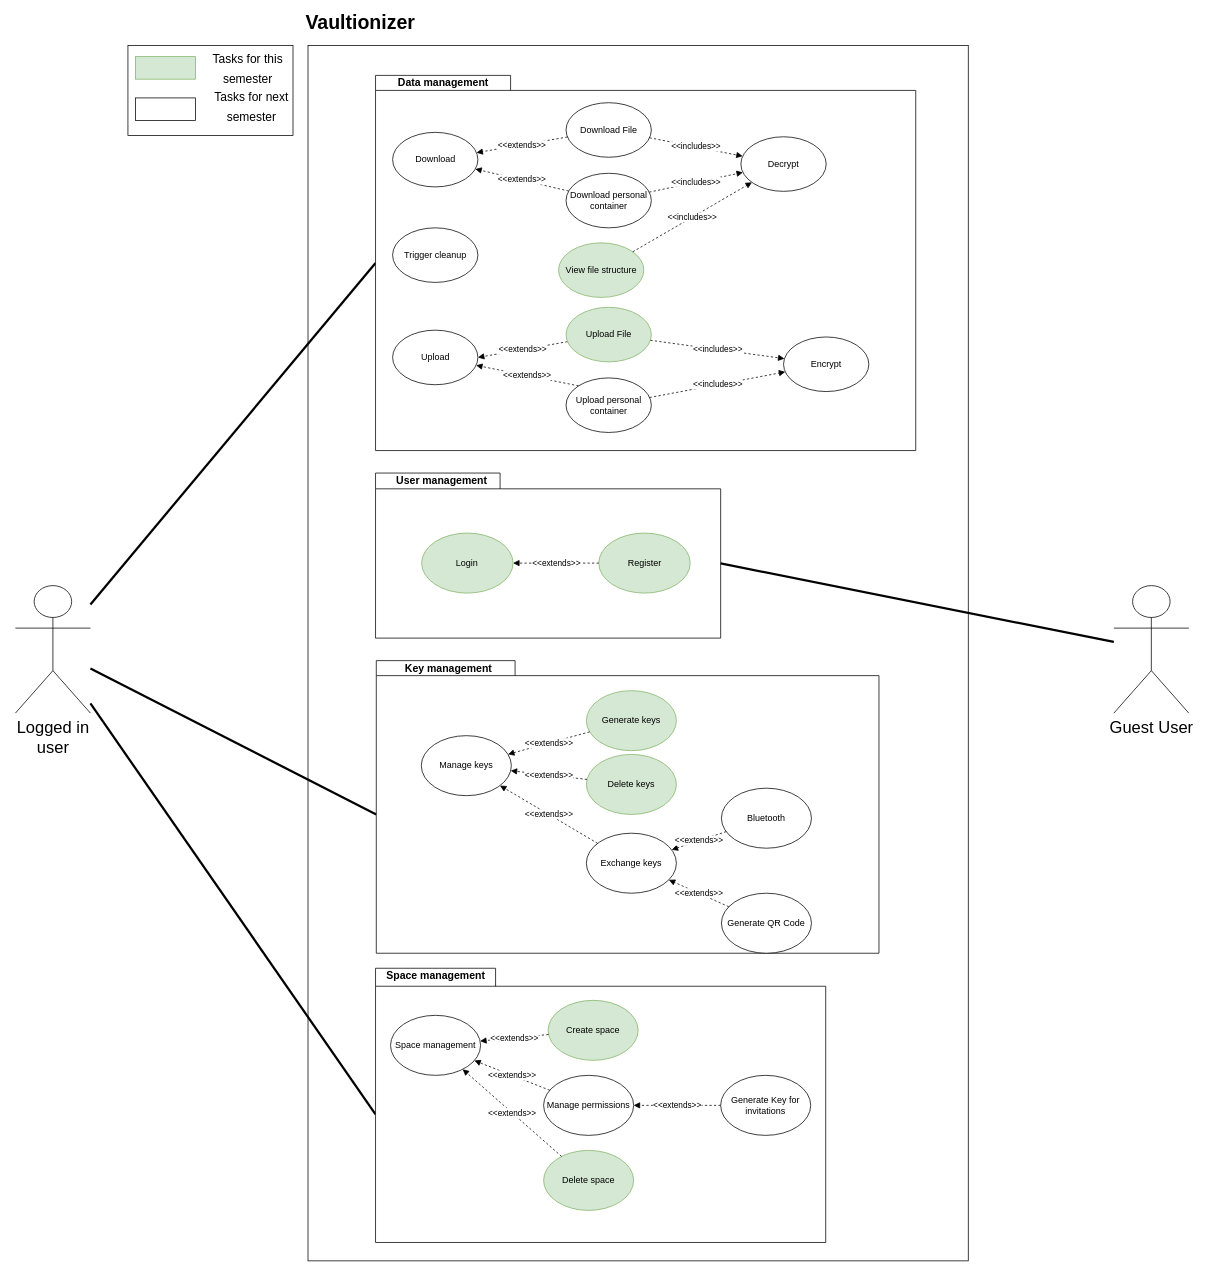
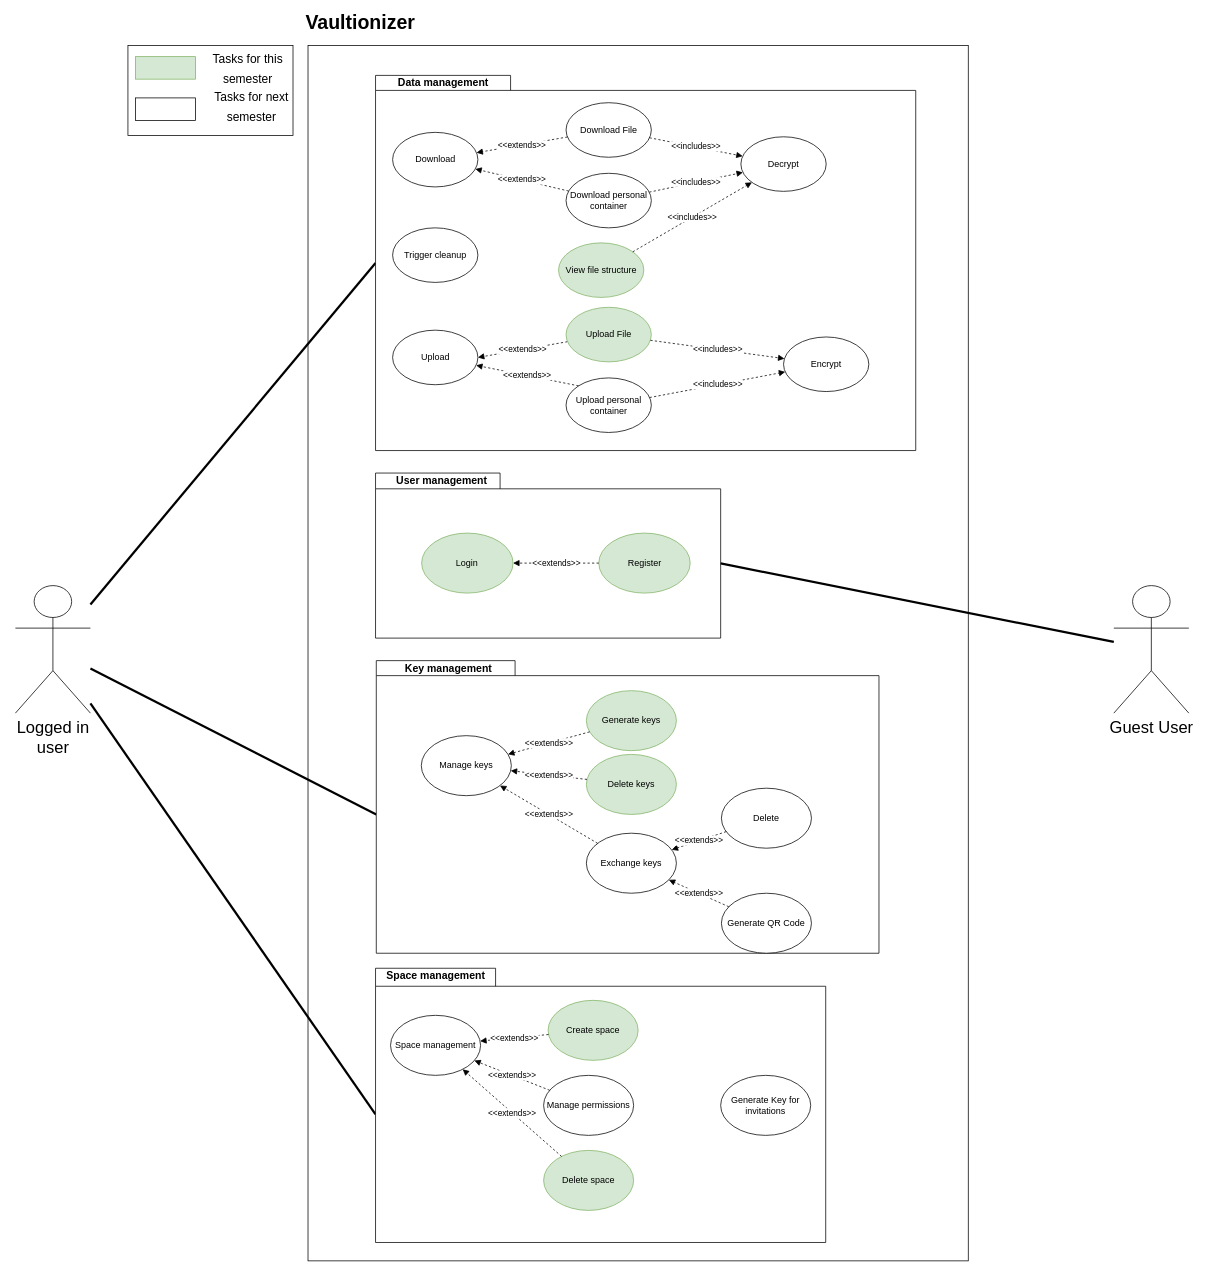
(766, 818) -> (766, 818)
(680, 1105) -> none
